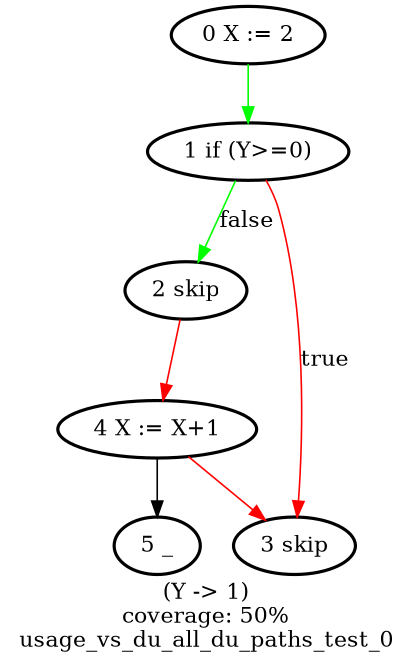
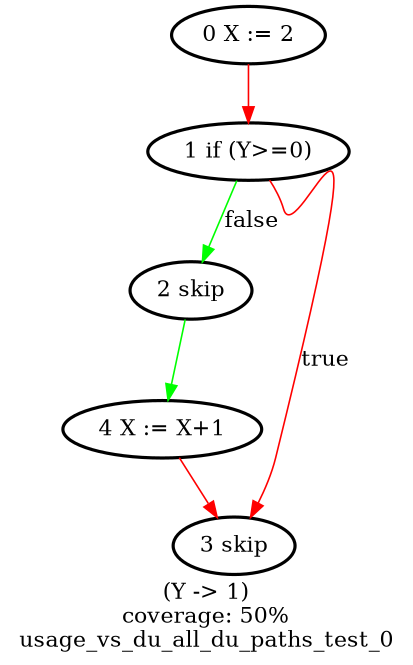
(248, 85) -> (248, 85)
(173, 352) -> (178, 352)
(157, 546) -> none
